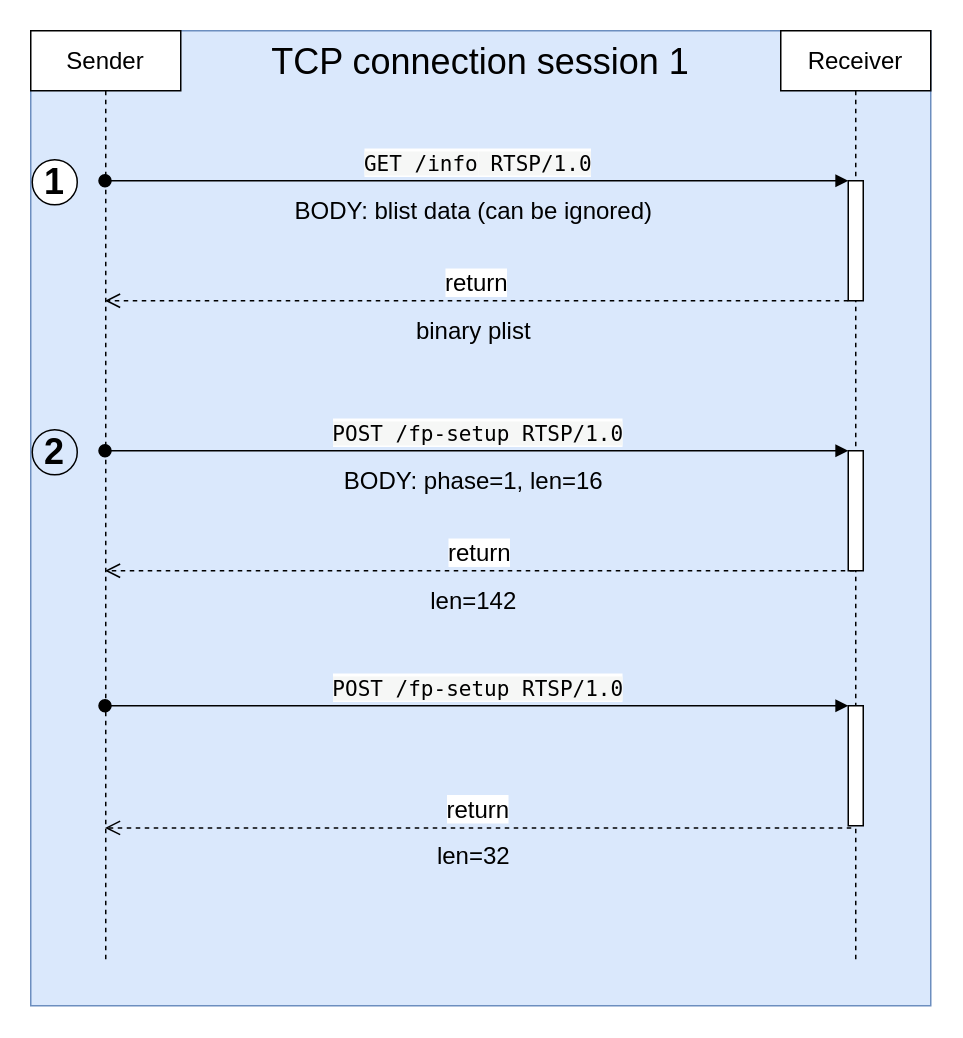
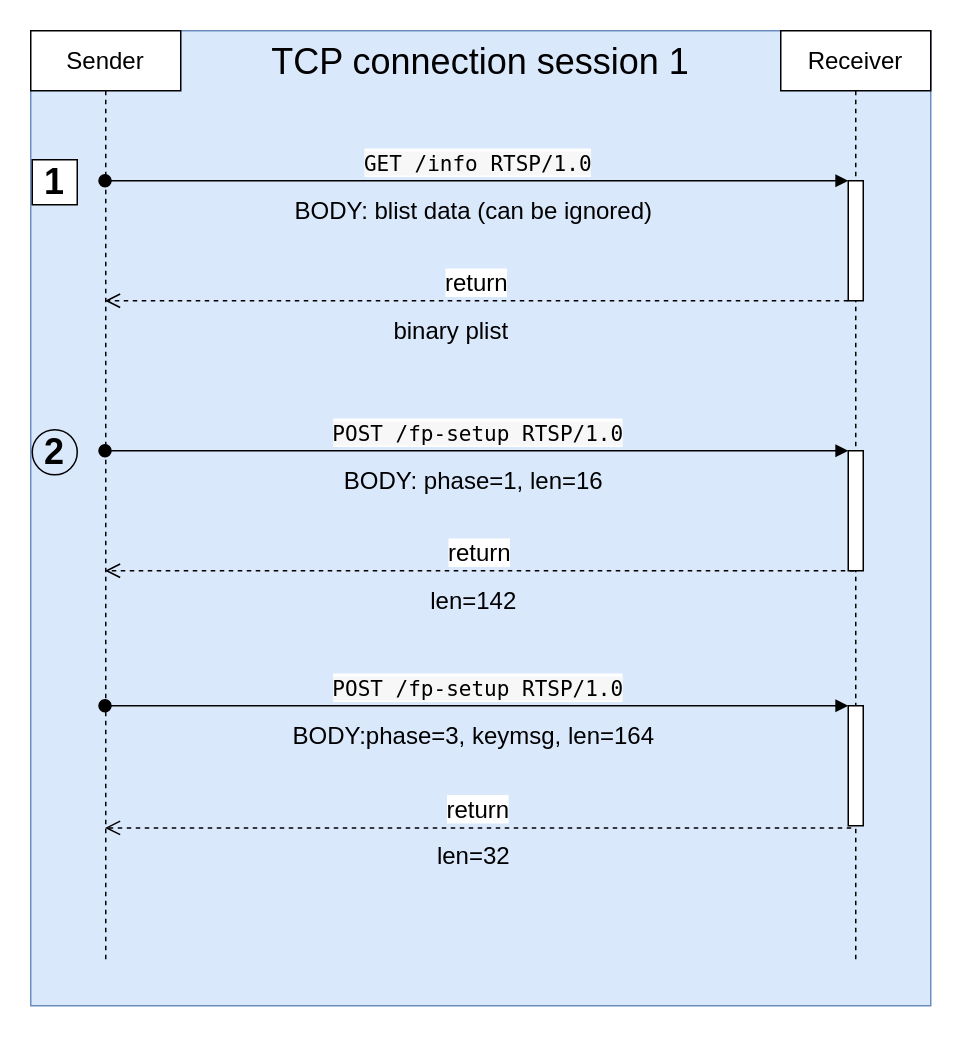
(55, 182) -> (55, 182)
(473, 331) -> (451, 331)
none -> (473, 736)
